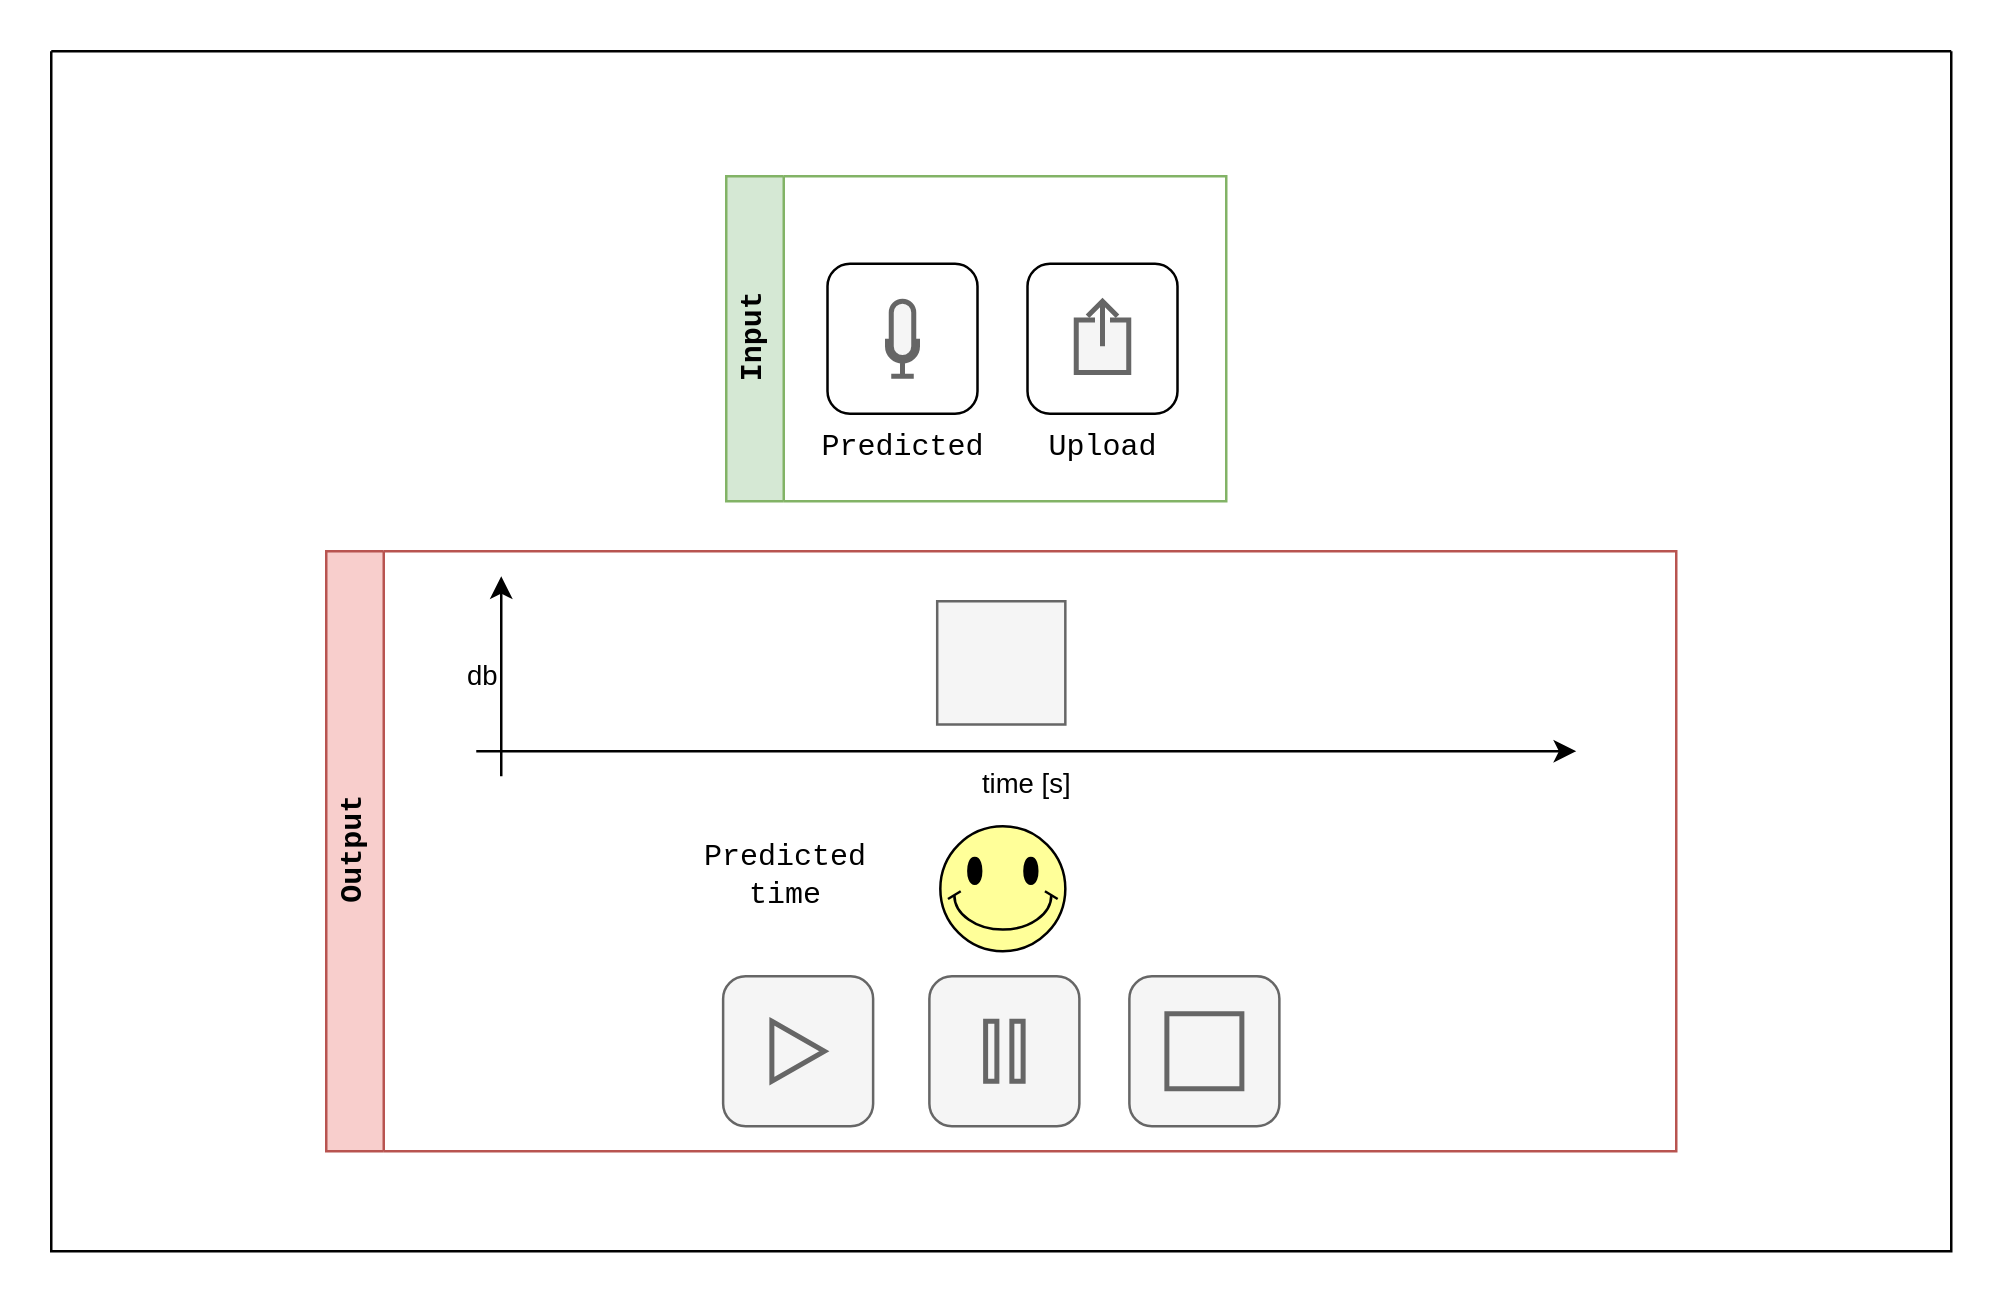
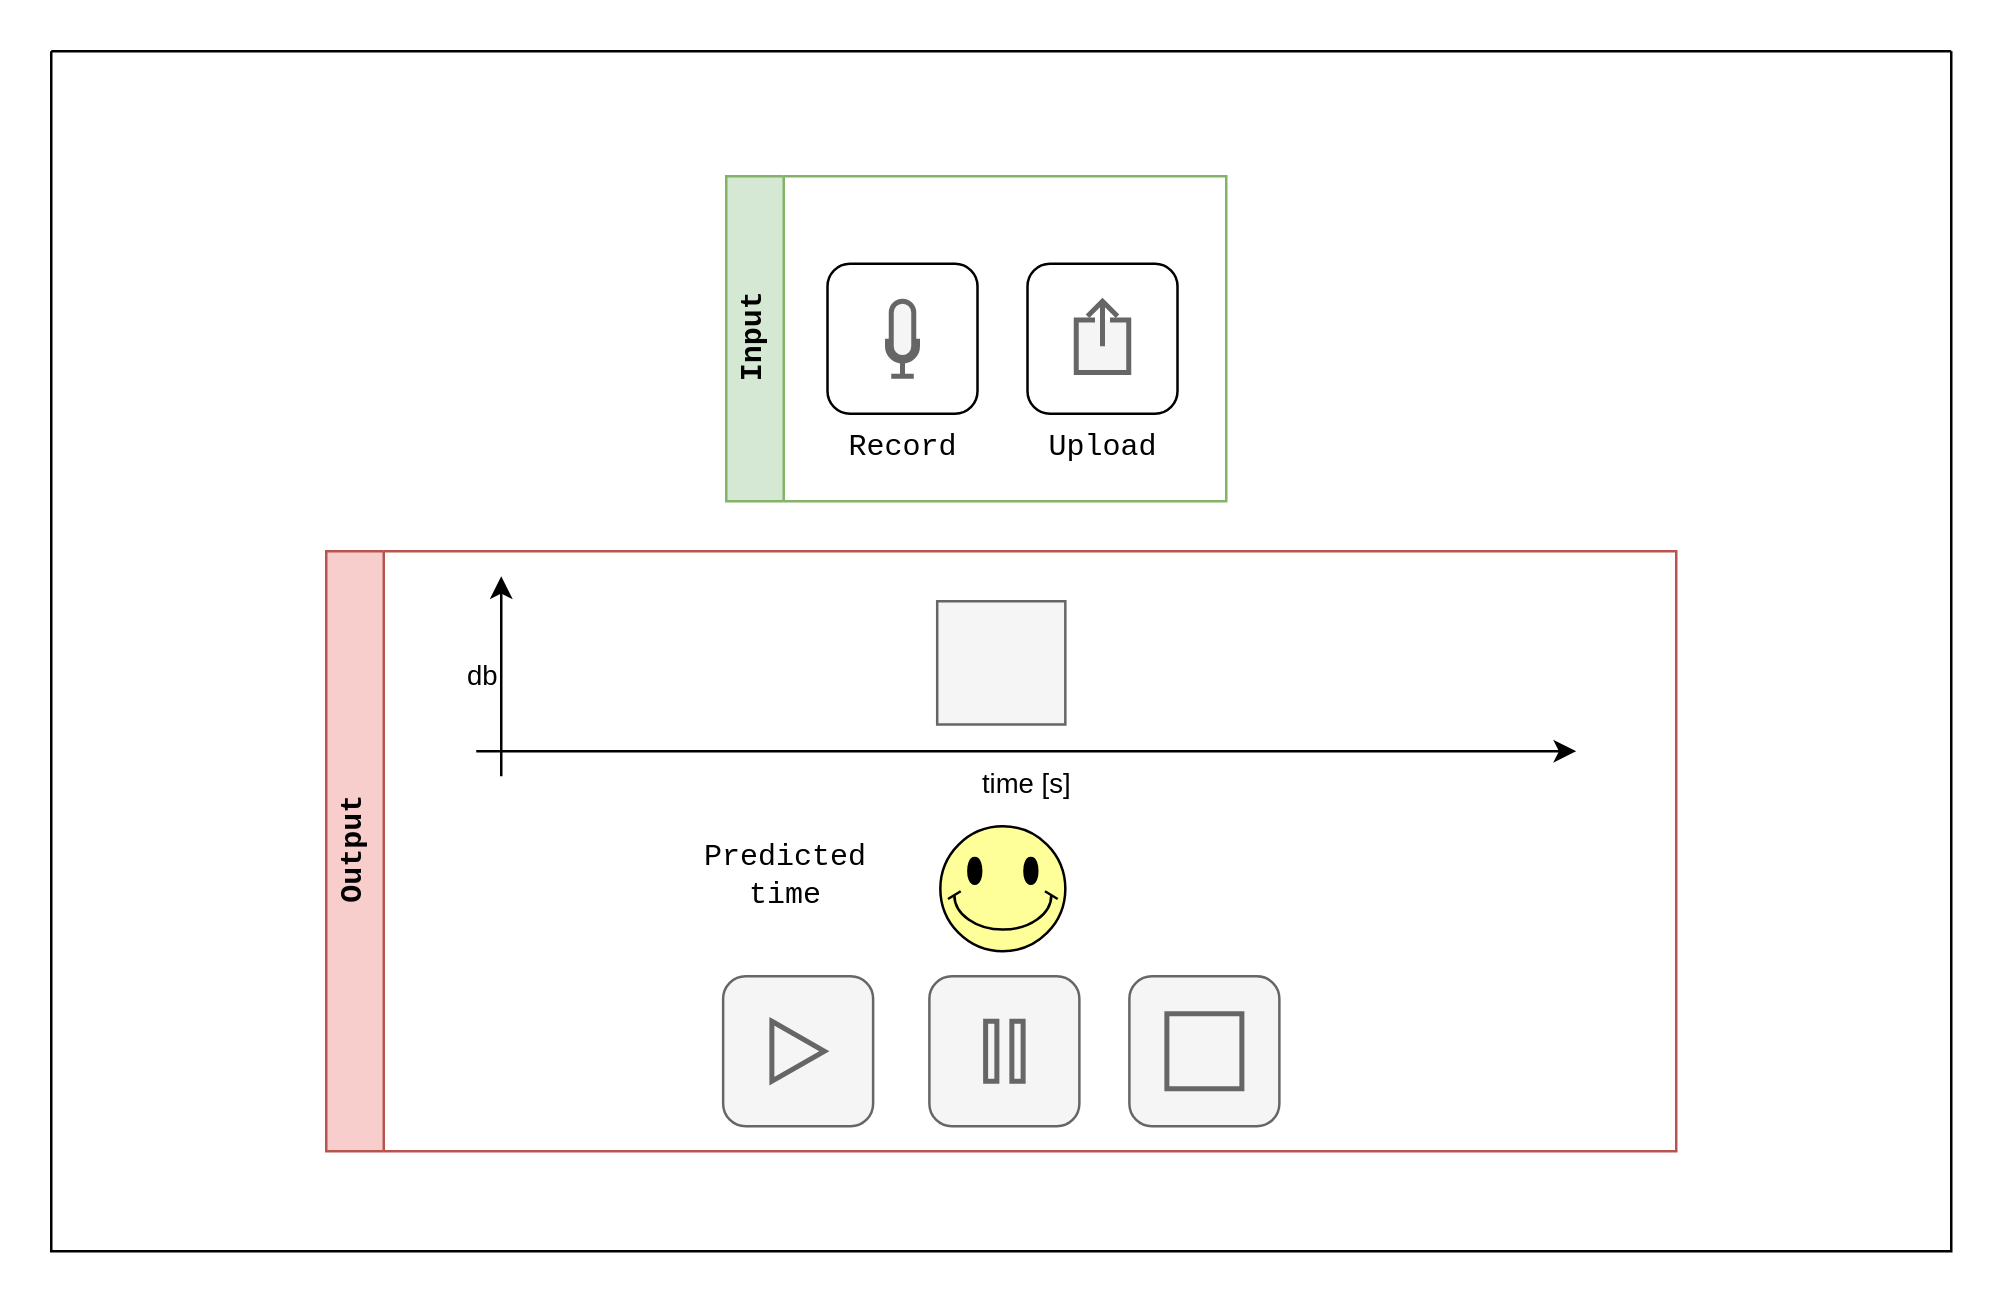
(904, 449) -> (904, 449)
